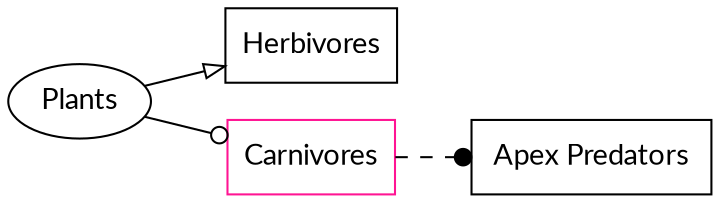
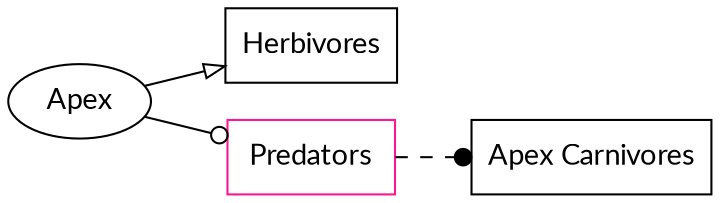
(80, 101) -> (80, 101)
(311, 157) -> (311, 157)
(591, 157) -> (591, 157)
